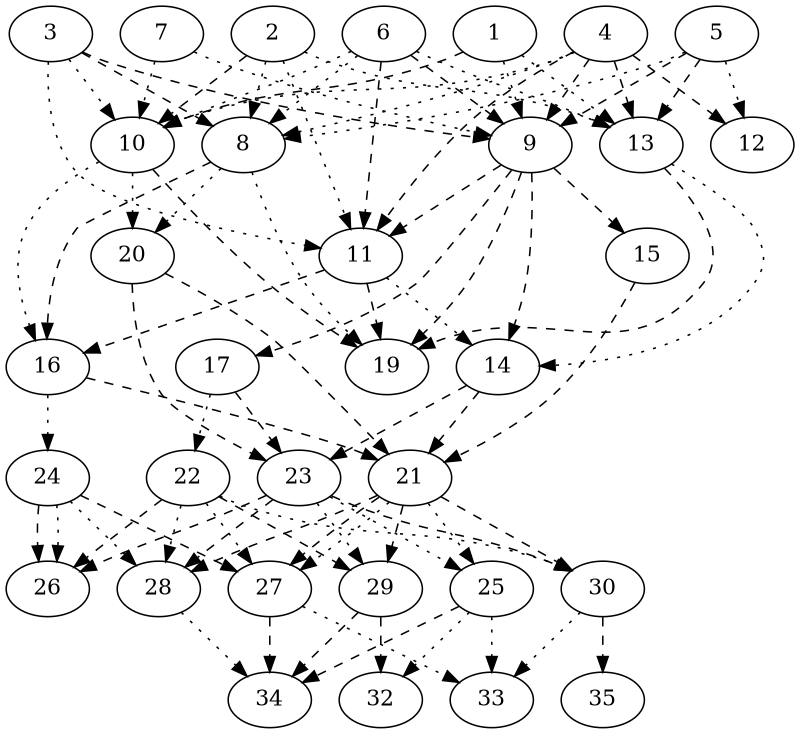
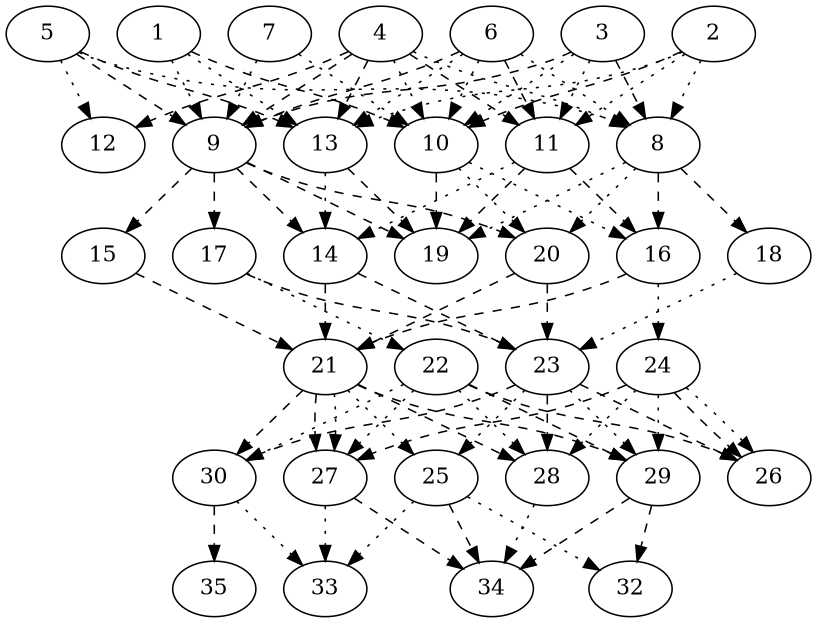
(452, 196) -> (360, 197)
none -> (769, 256)
none -> (658, 412)
